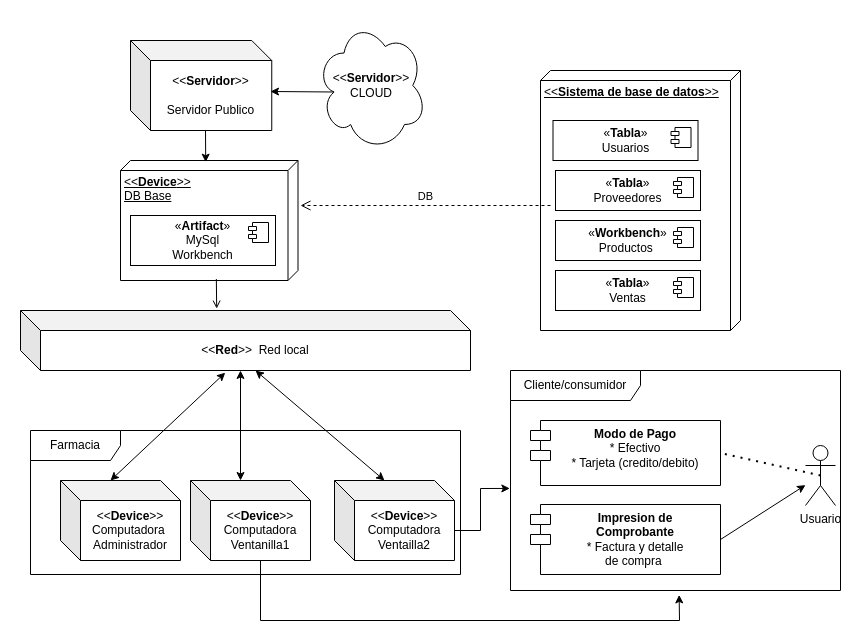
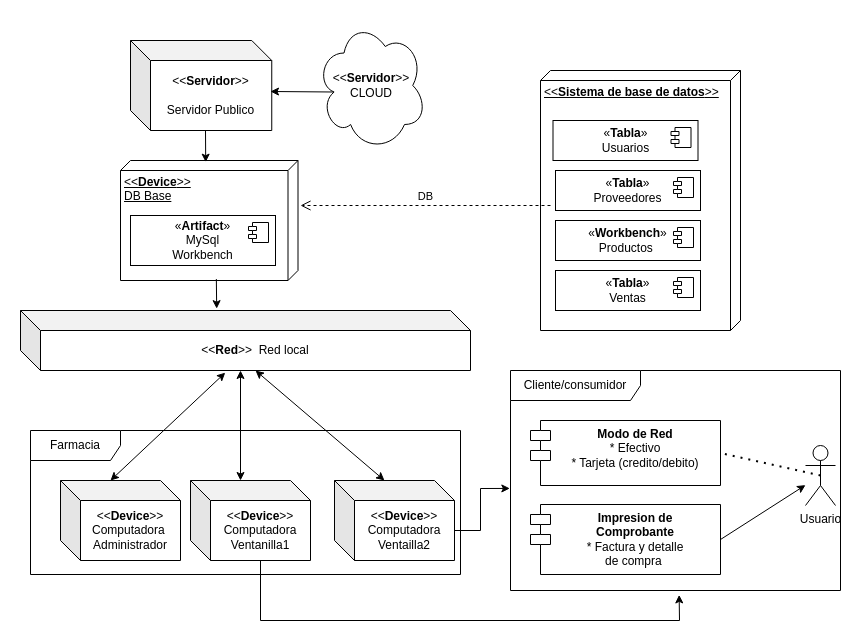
(217, 302) -> (217, 300)
(636, 449) -> (636, 449)
